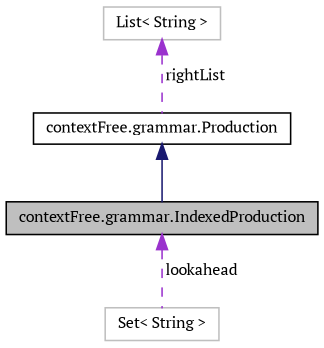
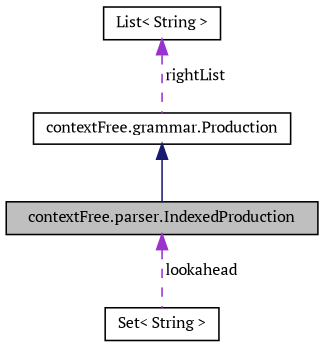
(162, 23) -> (162, 23)
(162, 218) -> (162, 218)
(162, 324) -> (162, 324)
